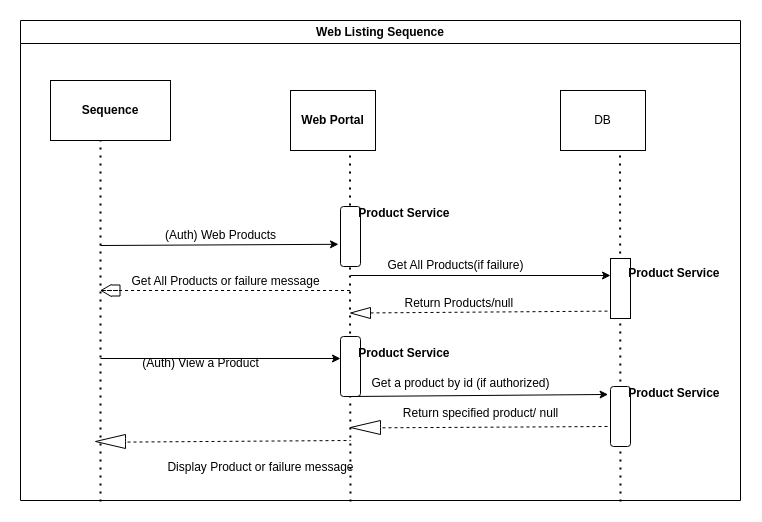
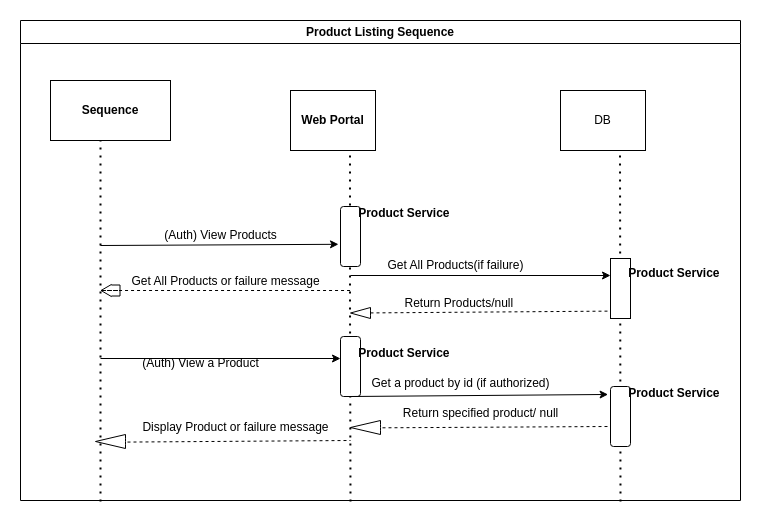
(381, 33) -> (381, 33)
(221, 236) -> (221, 236)
(261, 468) -> (236, 428)
